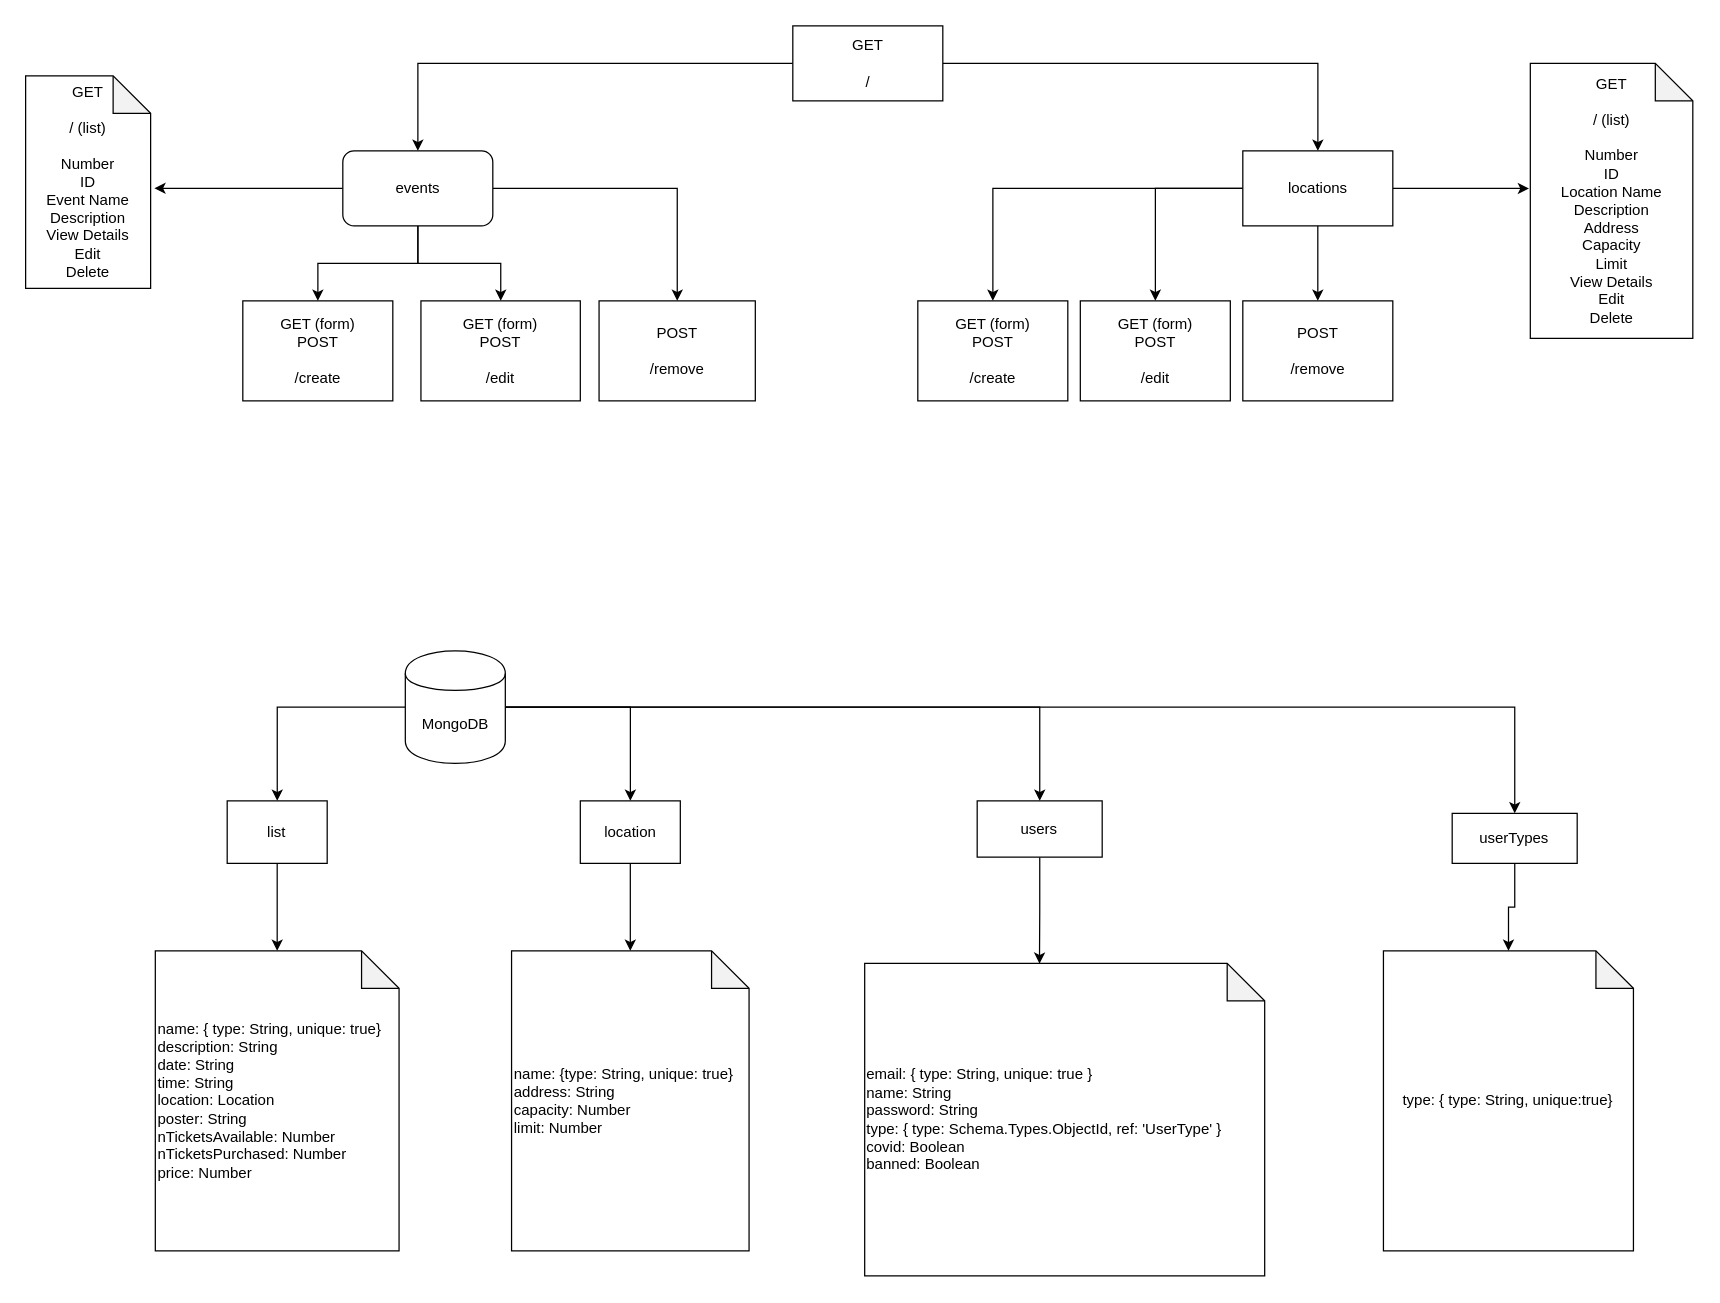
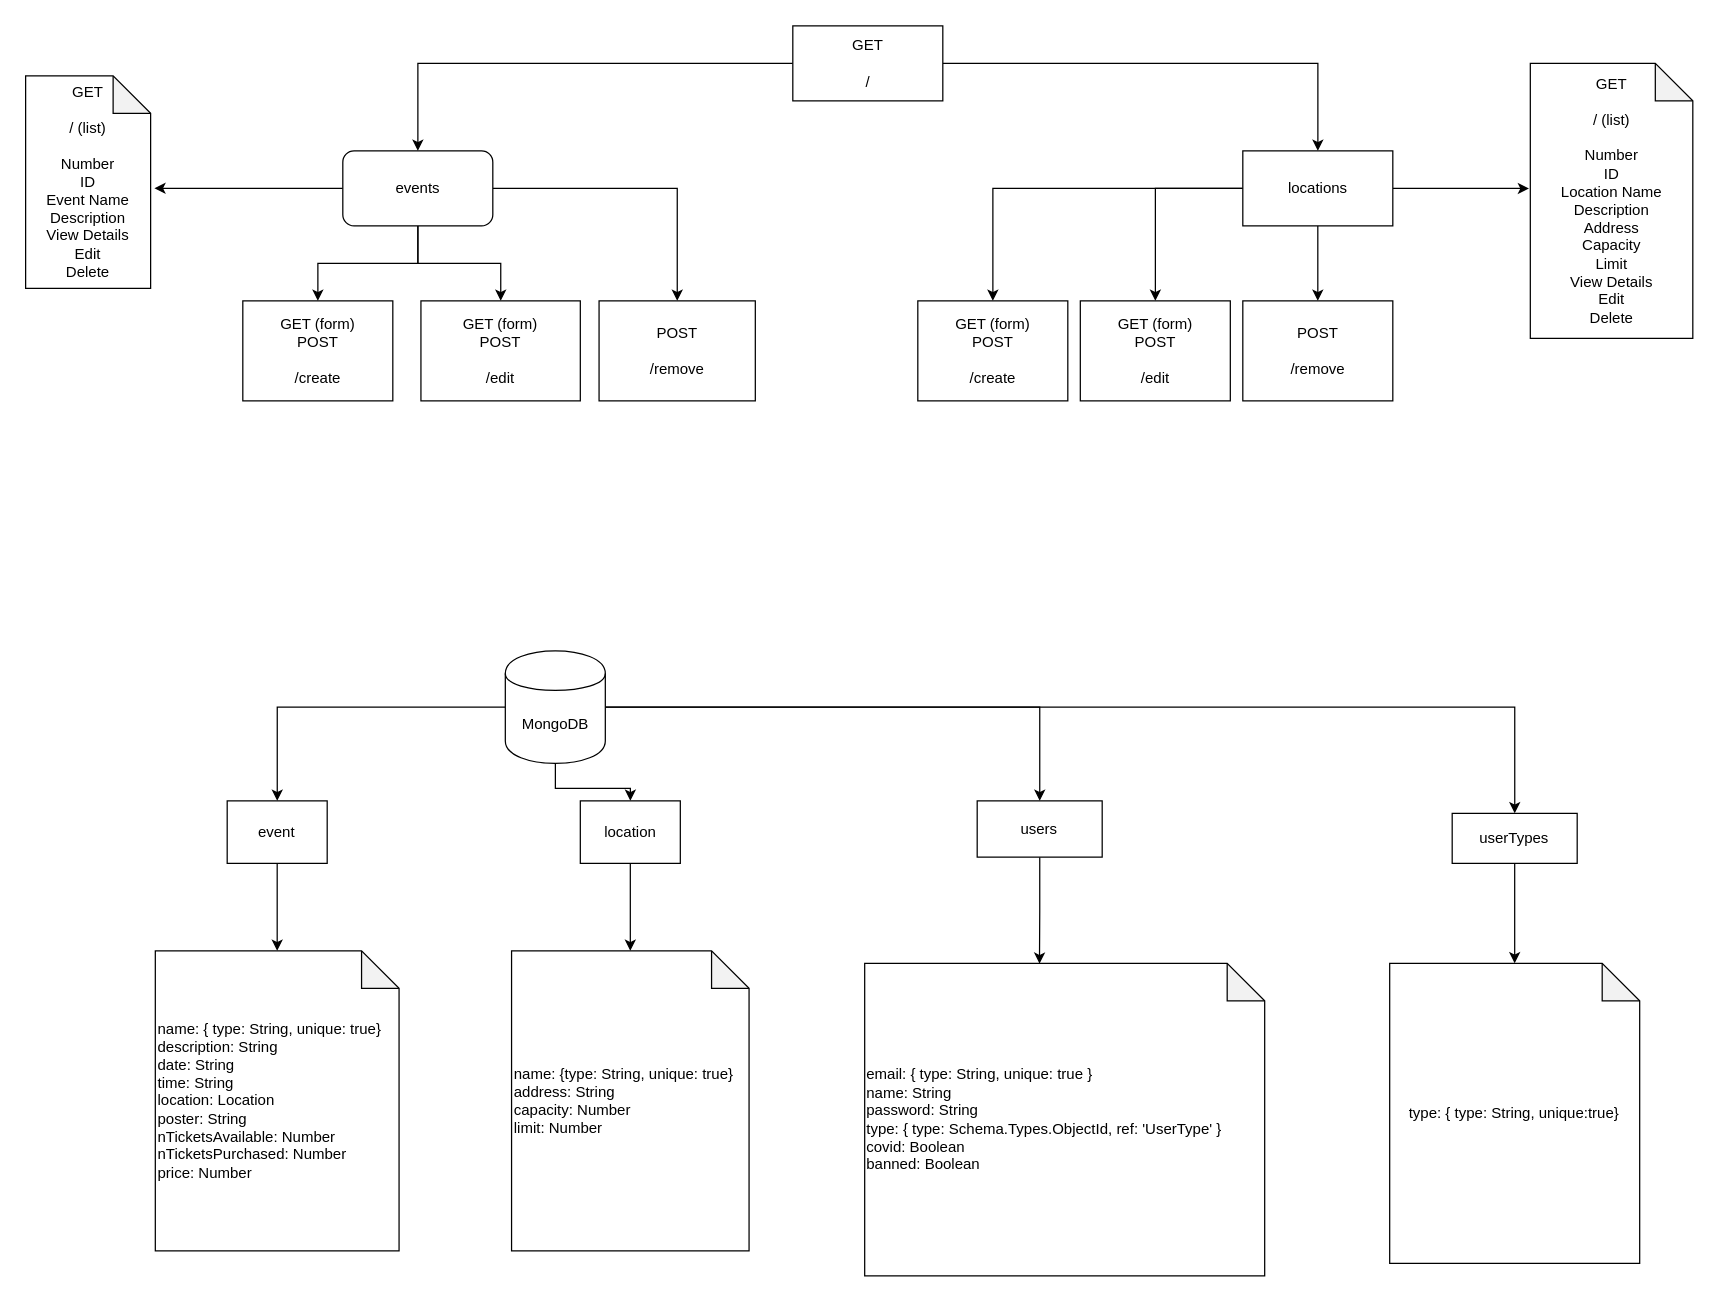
(455, 707) -> (555, 707)
(277, 832) -> (277, 832)
(1508, 1101) -> (1515, 1113)
